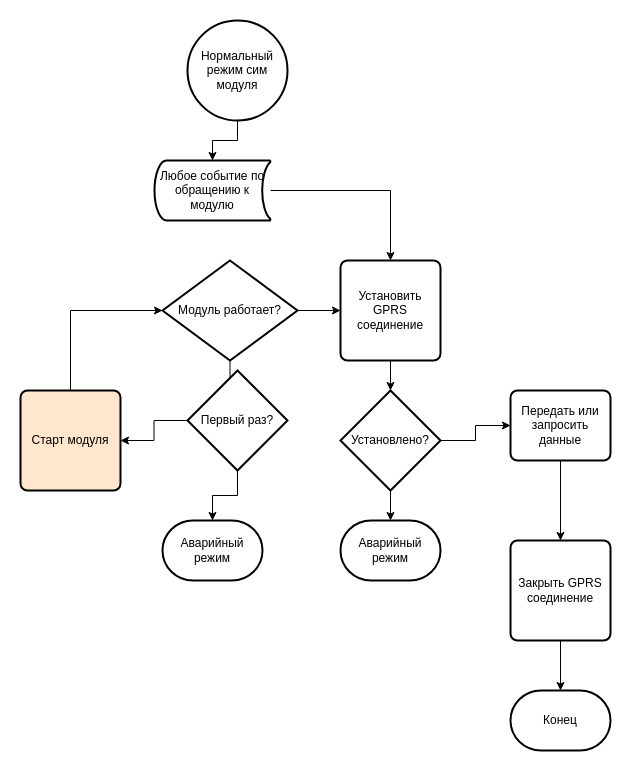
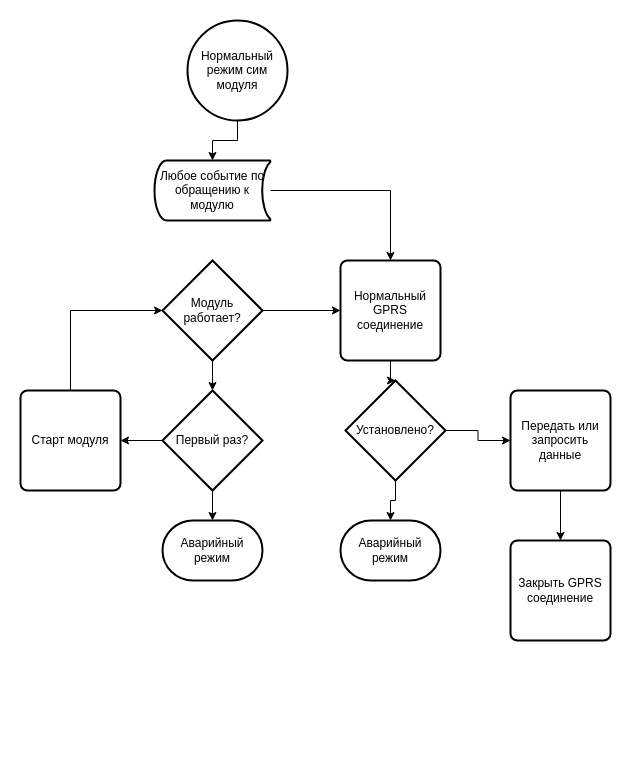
(230, 311) -> (213, 311)
(391, 311) -> (391, 311)
(238, 421) -> (213, 441)
(561, 426) -> (561, 441)
(71, 441) -> (71, 441)
(391, 441) -> (396, 431)
(561, 662) -> none
(561, 721) -> none
